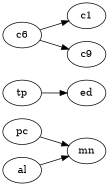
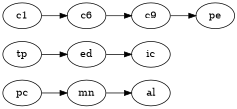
none -> (215, 16)
(51, 26) -> (51, 16)
none -> (151, 54)
(51, 162) -> (115, 93)
